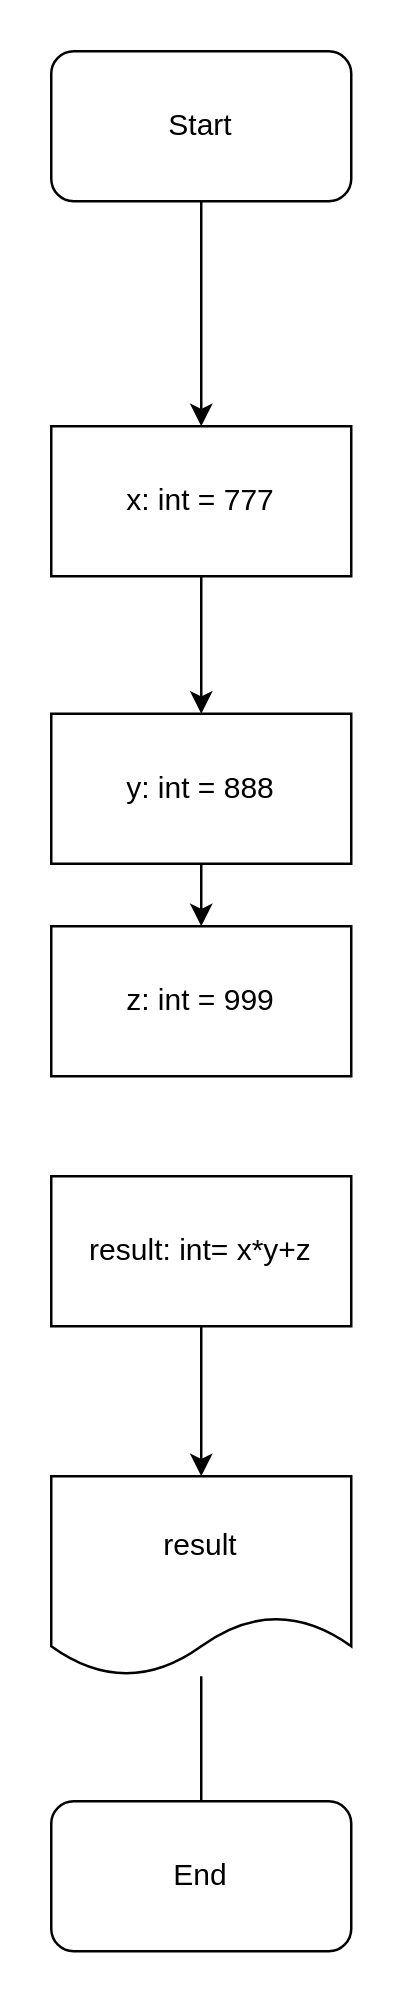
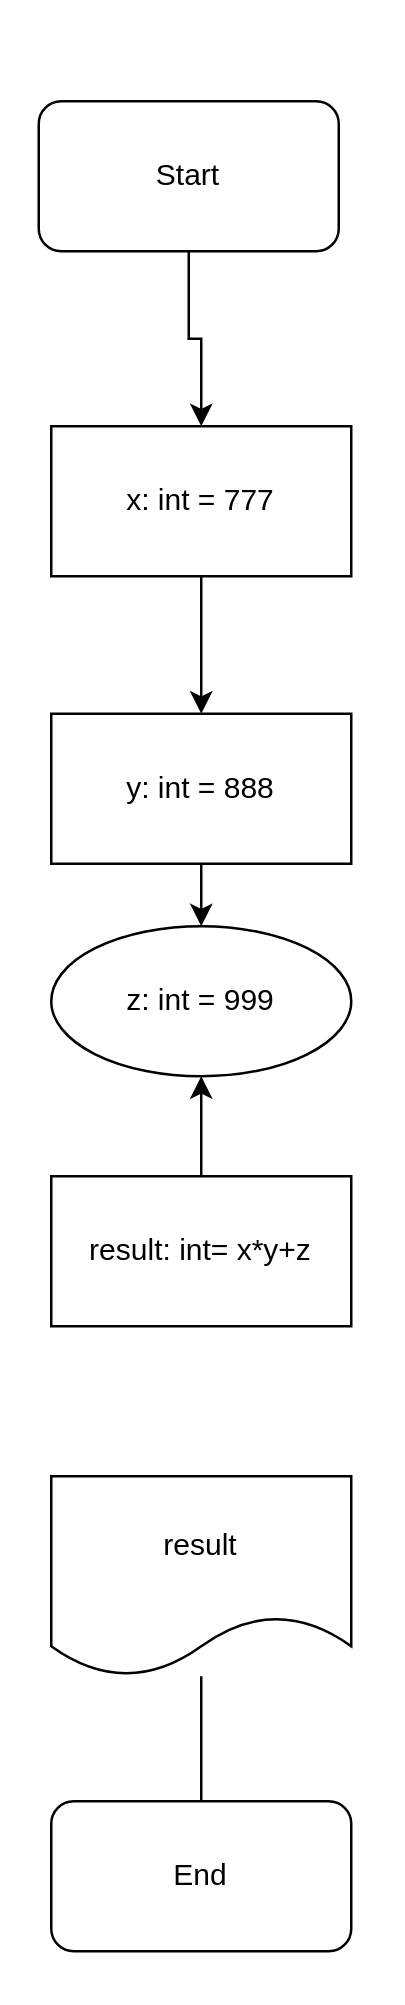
(201, 126) -> (189, 176)
(201, 1001) -> (201, 1001)
(201, 1393) -> (201, 1134)
